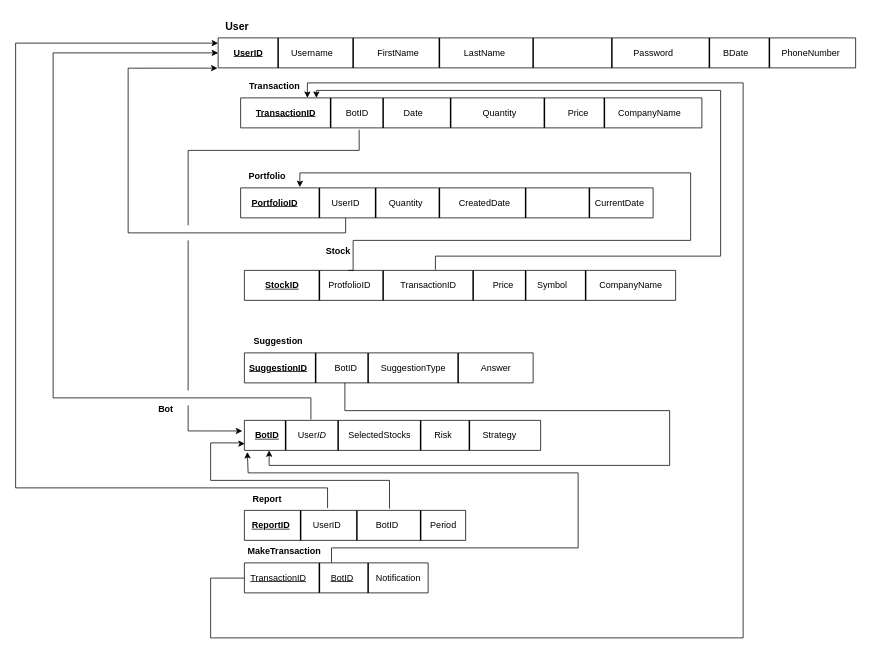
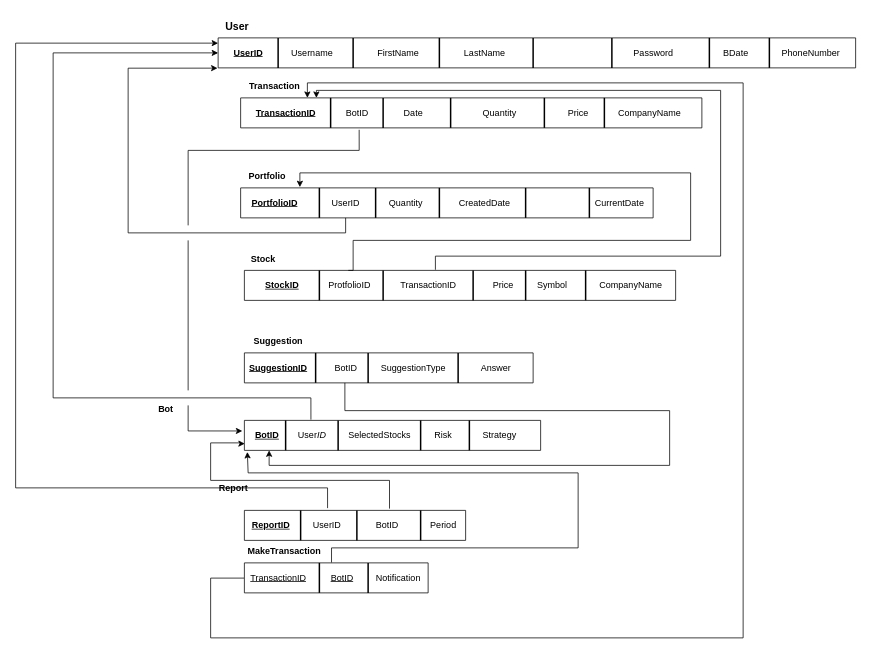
(338, 252) -> (263, 259)
(267, 499) -> (233, 488)
